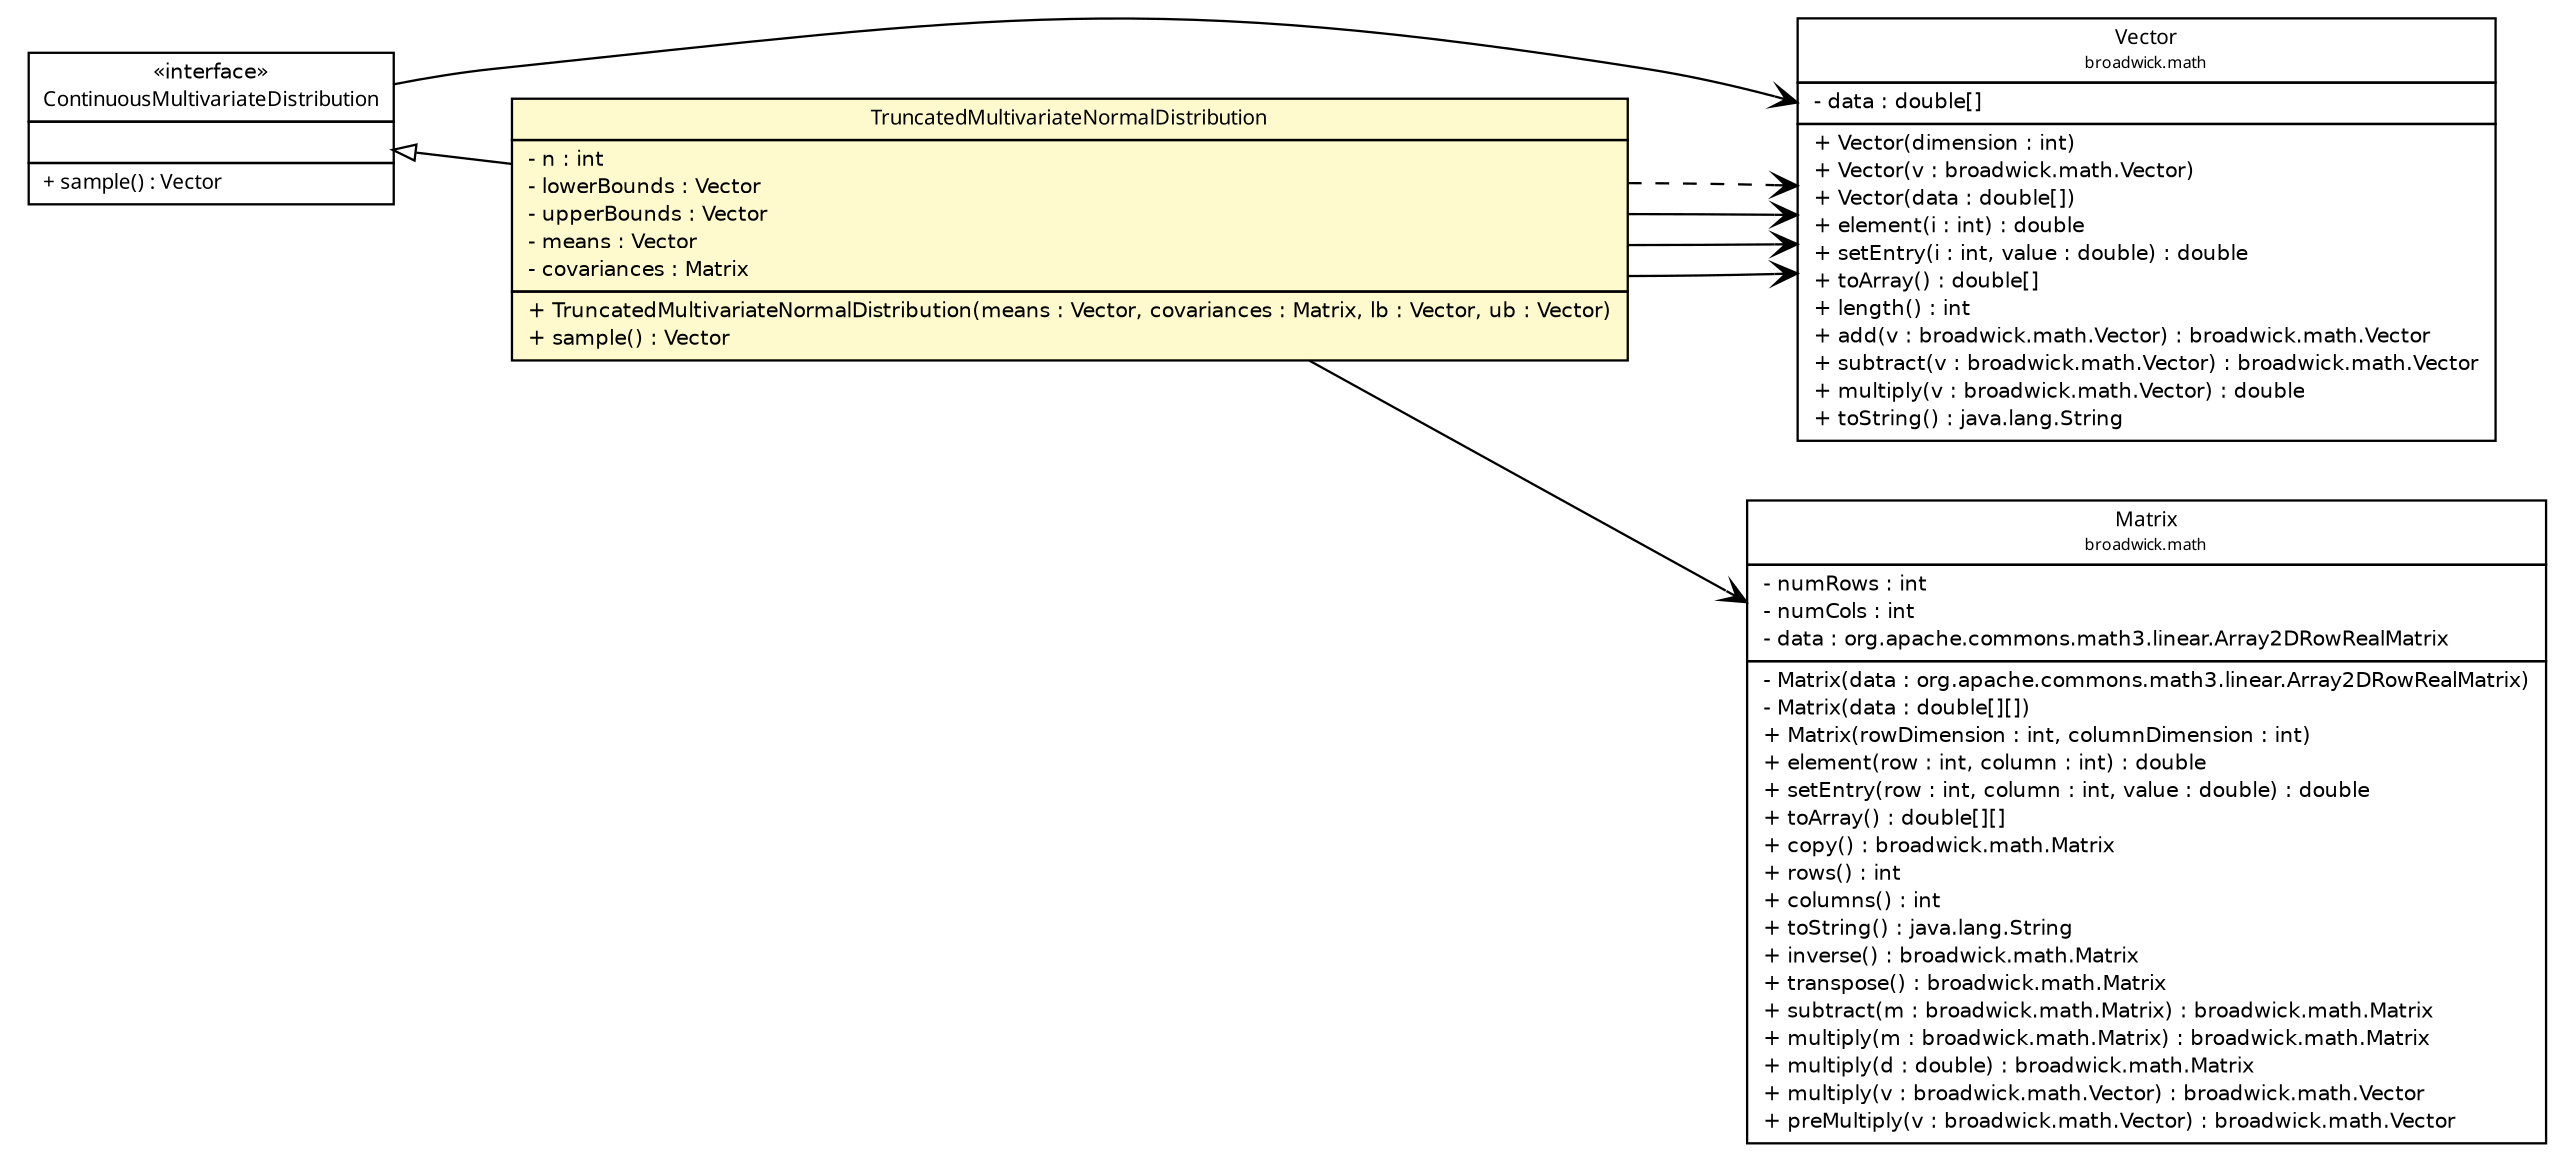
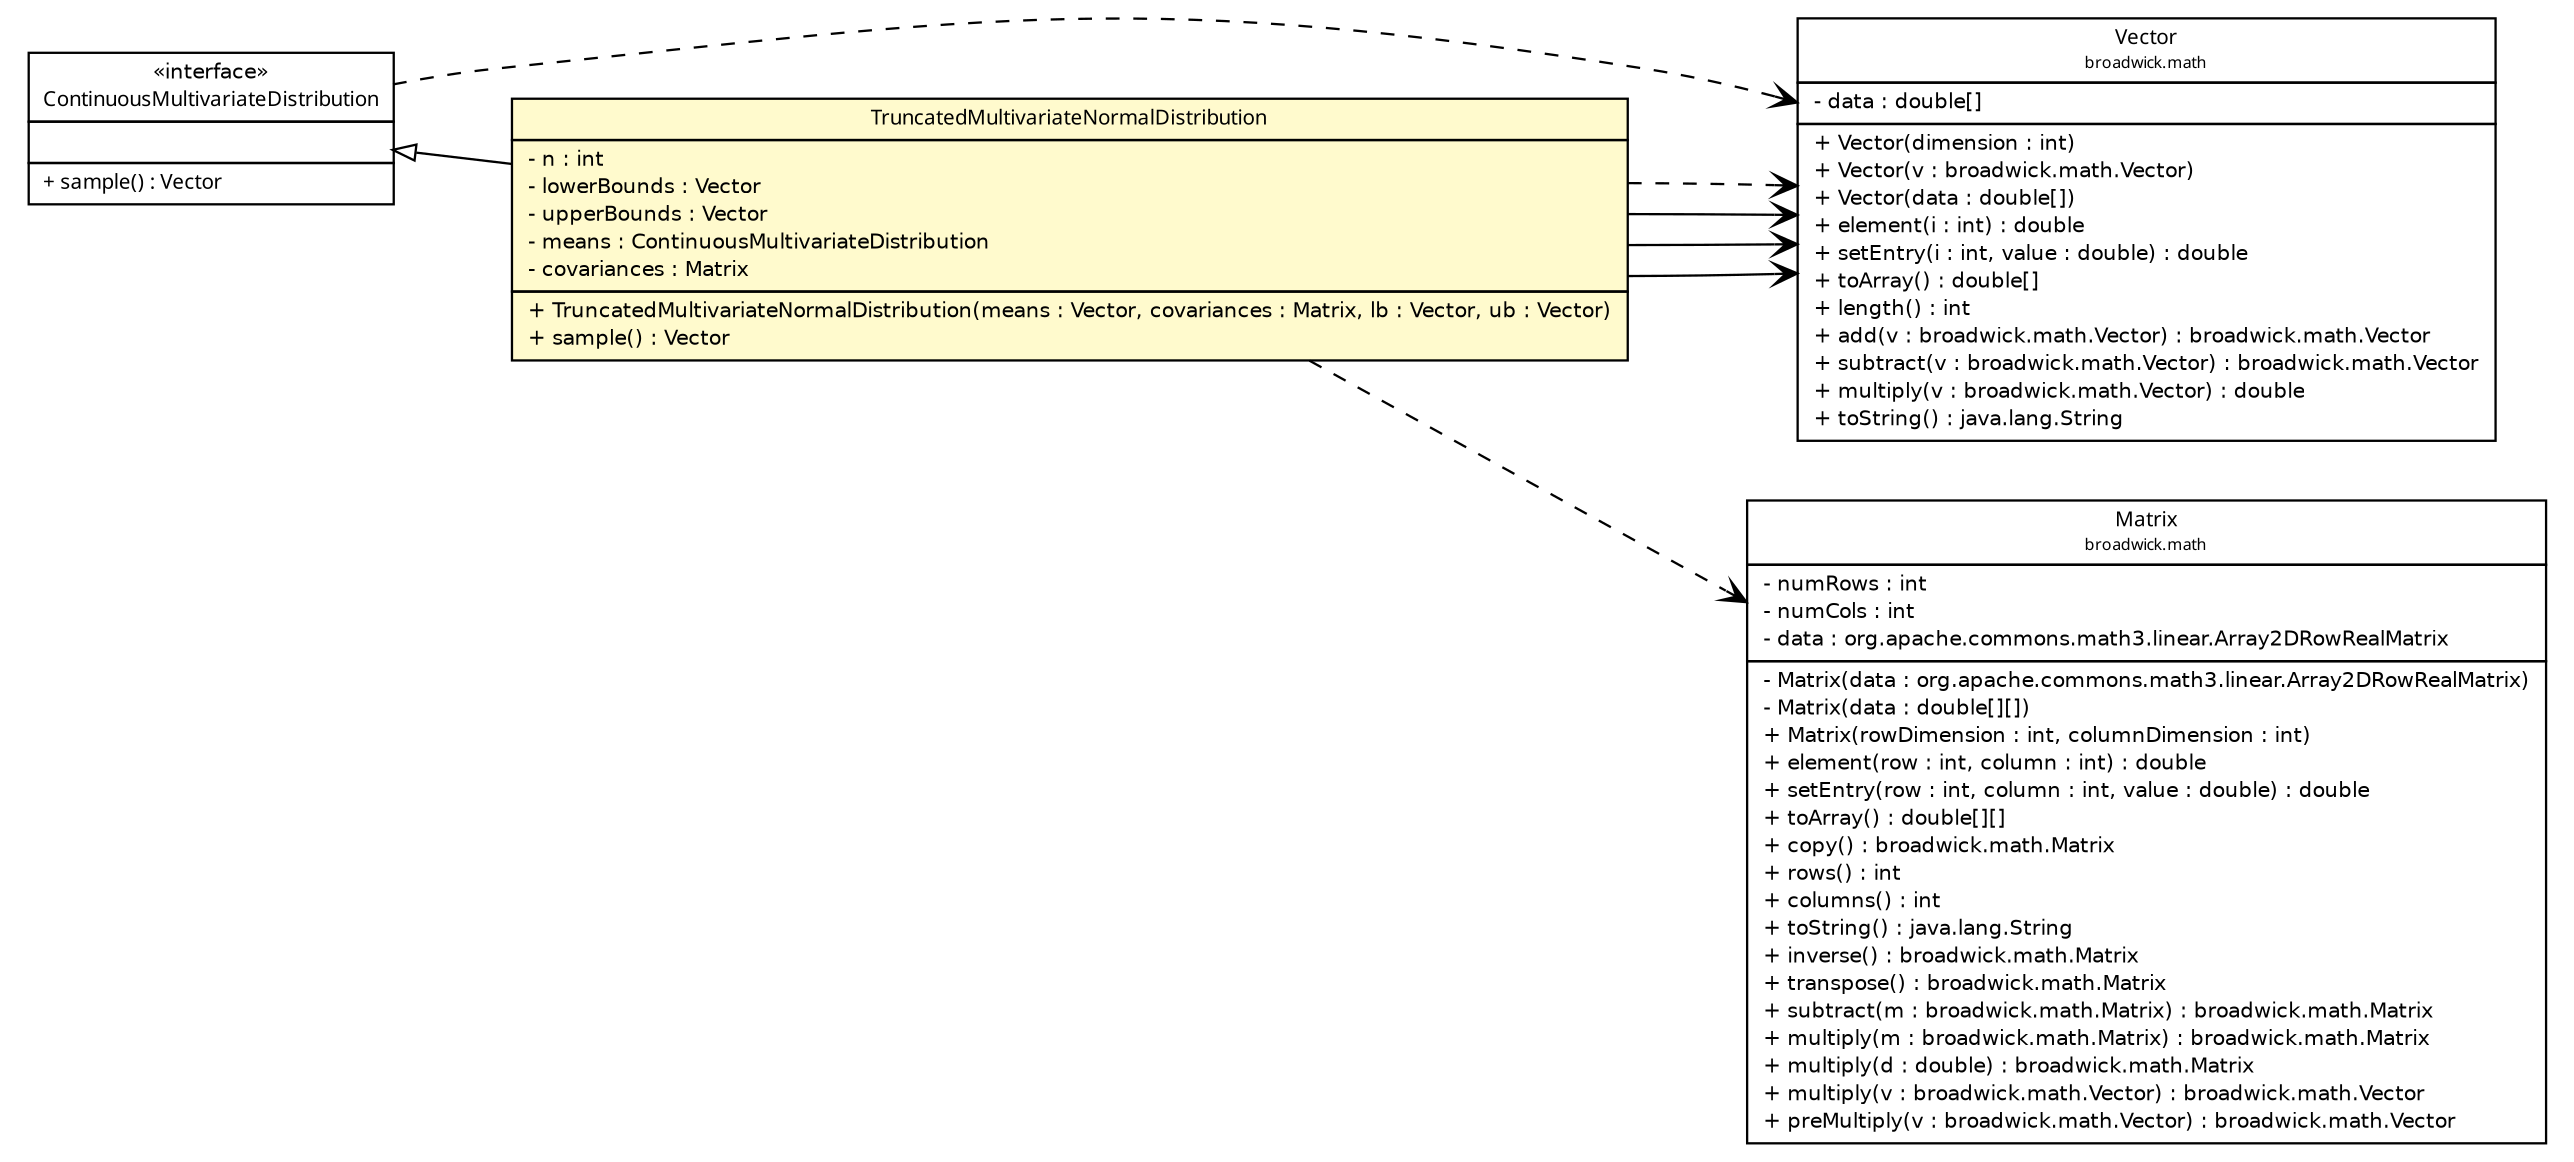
(1085, 19) -> (1085, 19)
(613, 242) -> (760, 242)
(1518, 476) -> (1518, 476)
